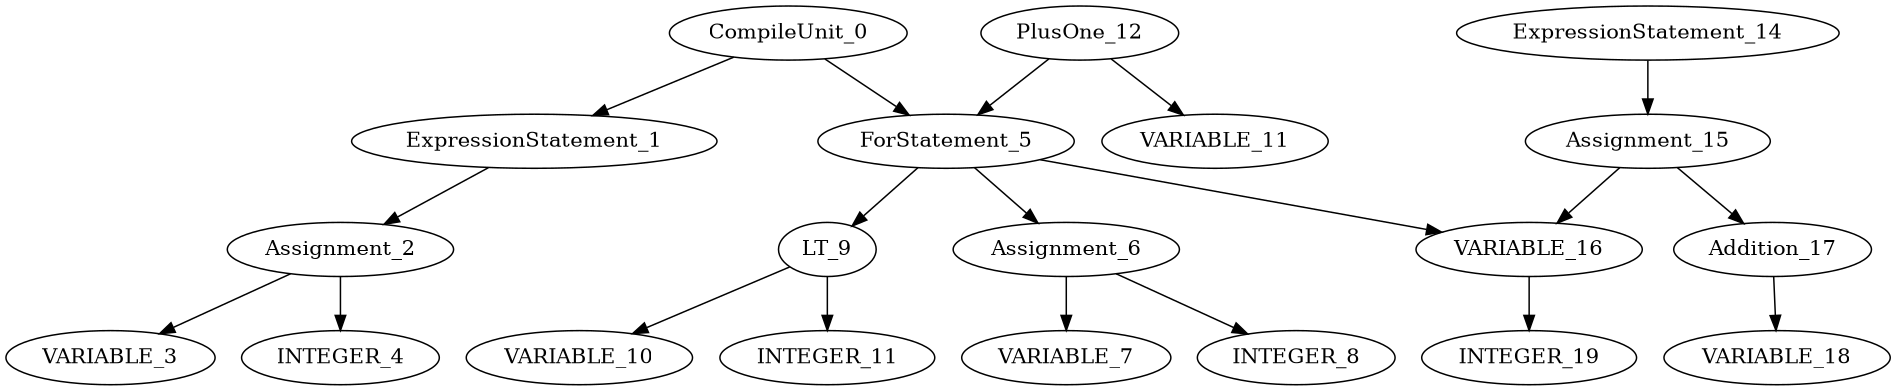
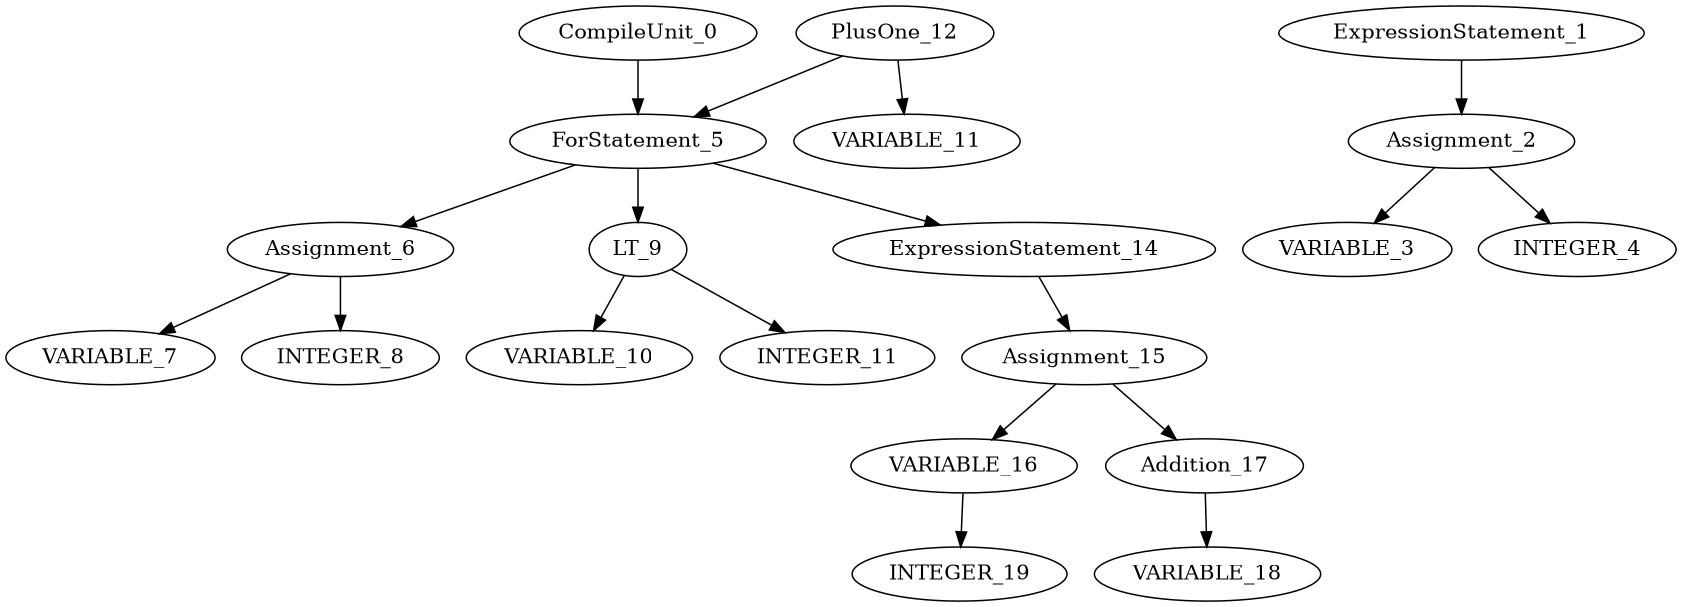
(670, 83) -> none
(1234, 195) -> (820, 192)
